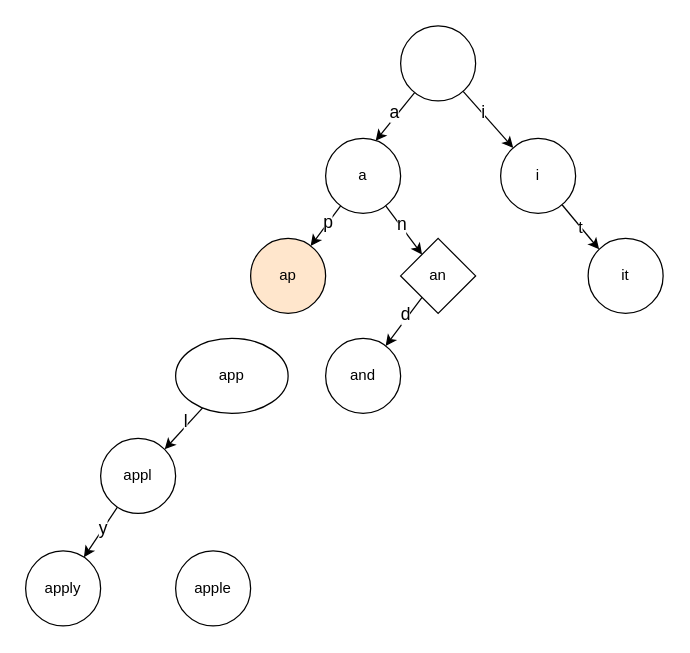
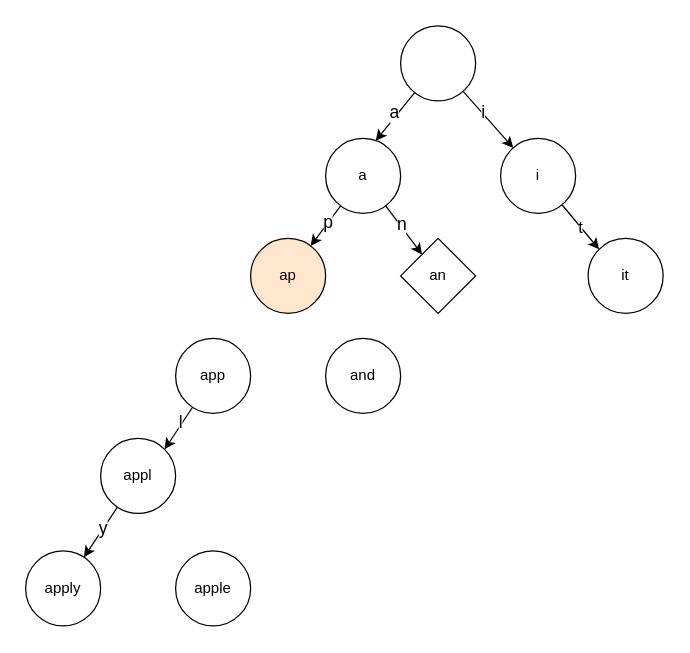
(406, 318) -> none
(232, 376) -> (213, 376)
